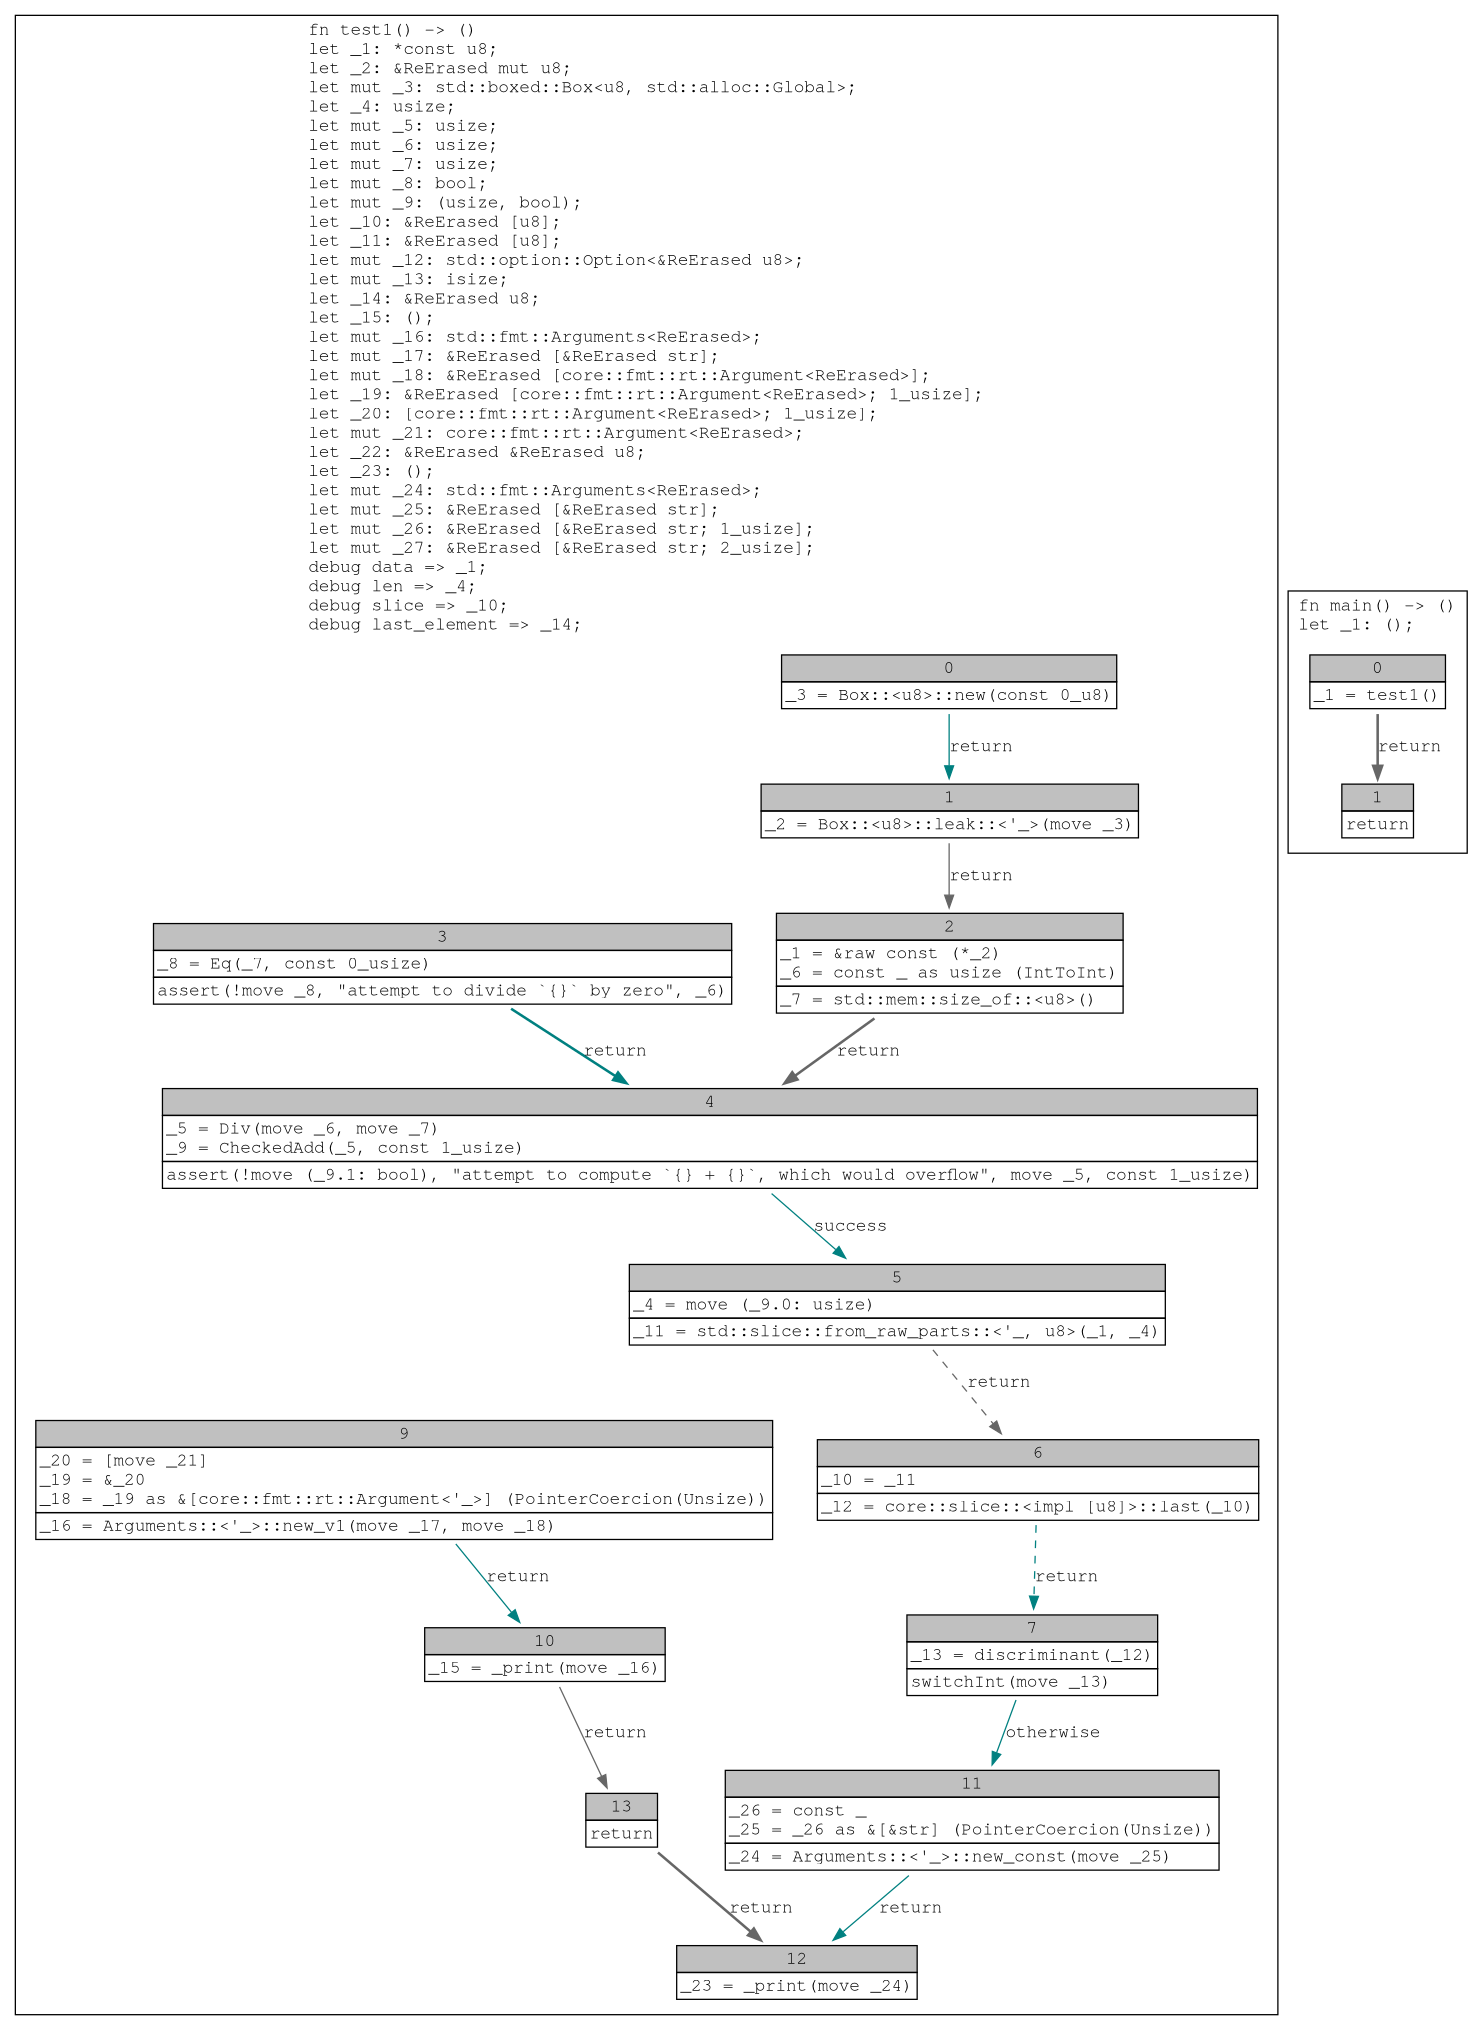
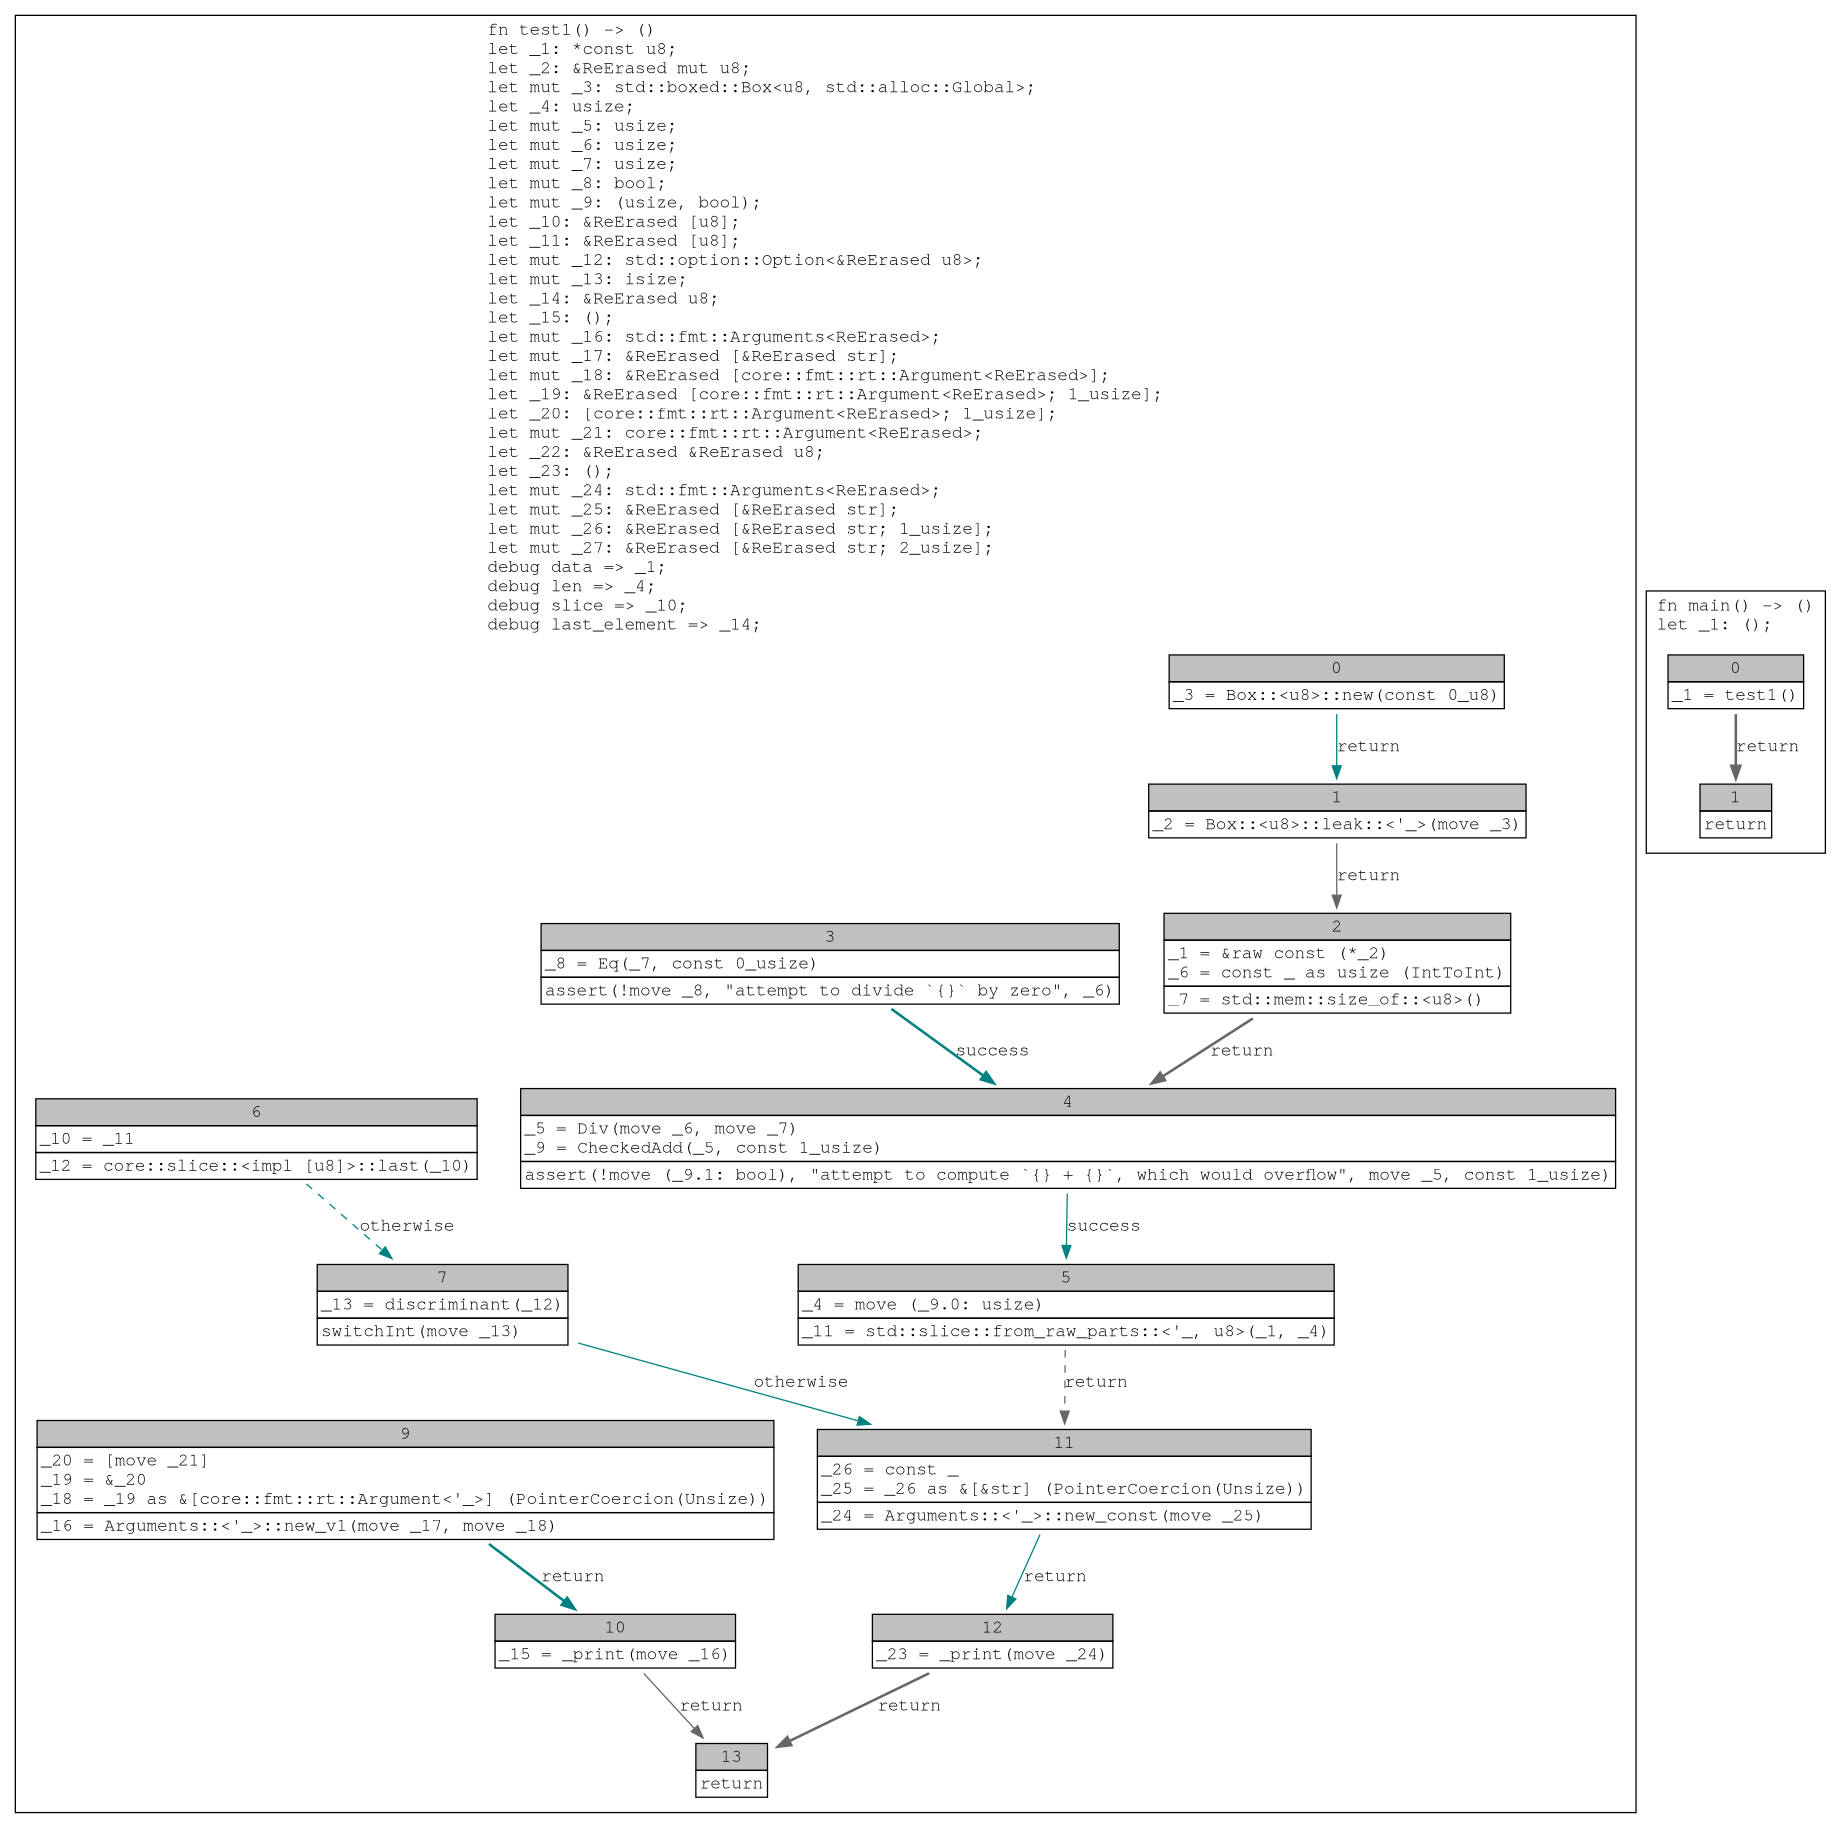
(615, 1051) -> (993, 1051)
(963, 1387) -> (1065, 1380)
(1067, 1577) -> (407, 1226)
(484, 1578) -> (526, 1572)
(704, 1892) -> (859, 1707)
